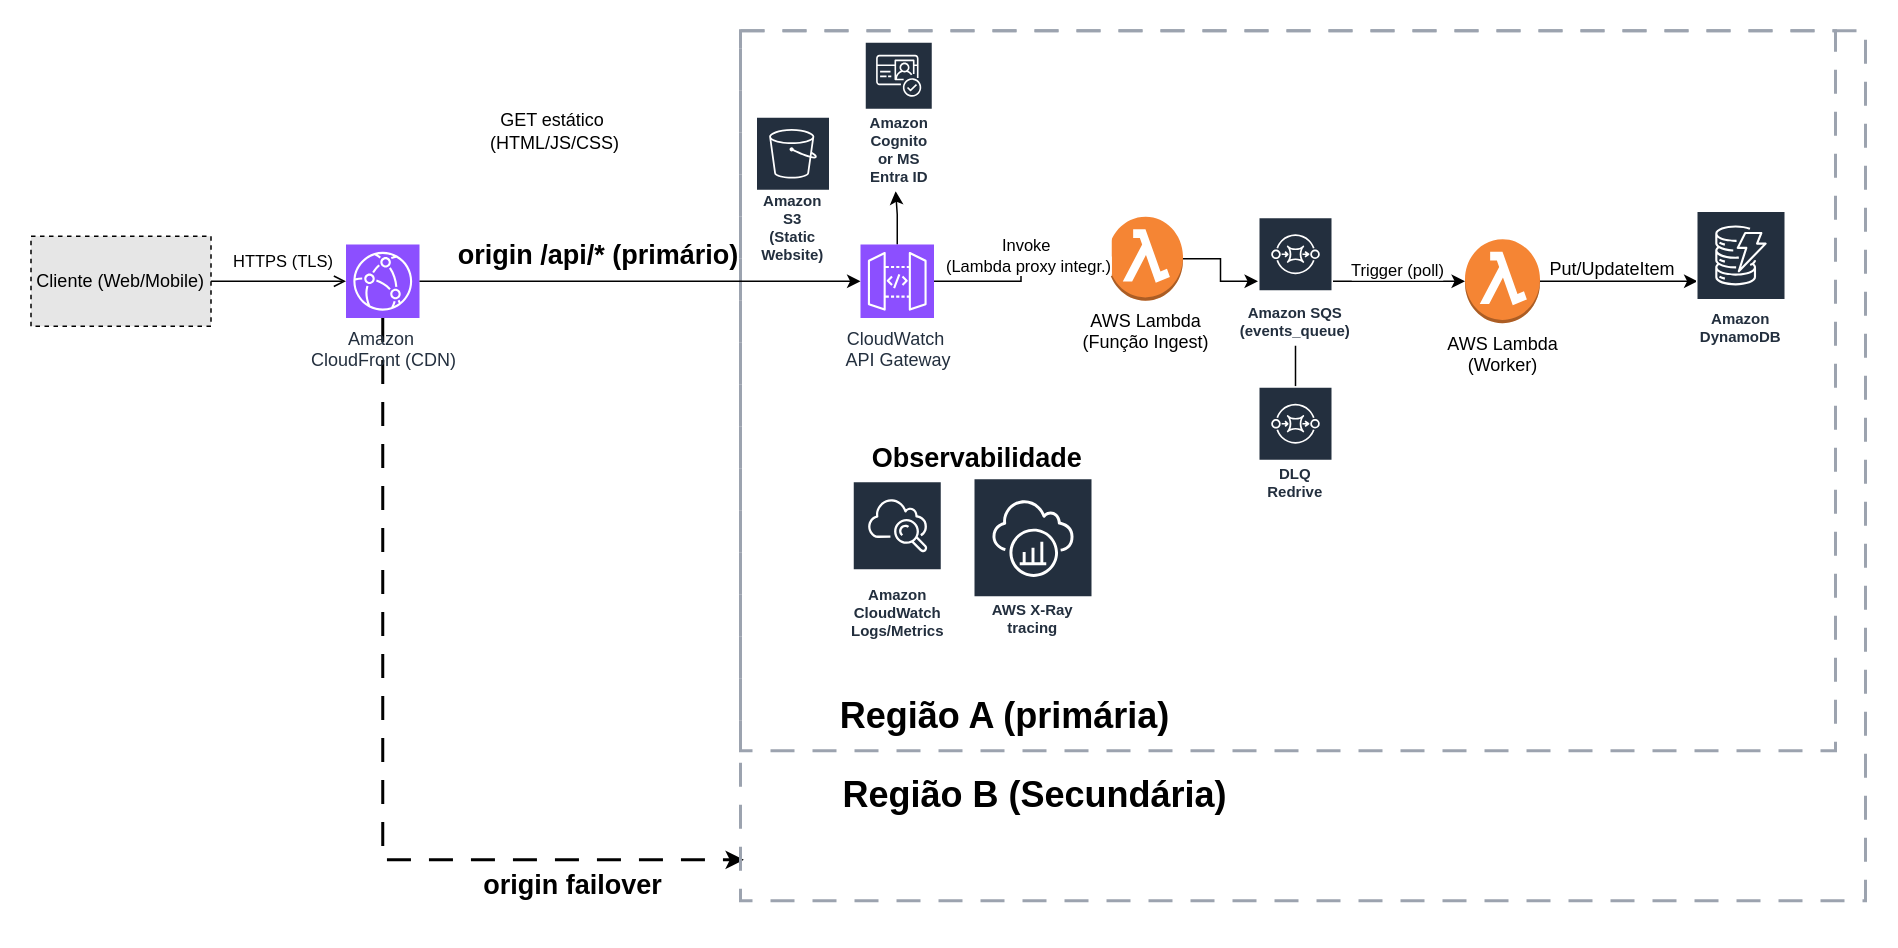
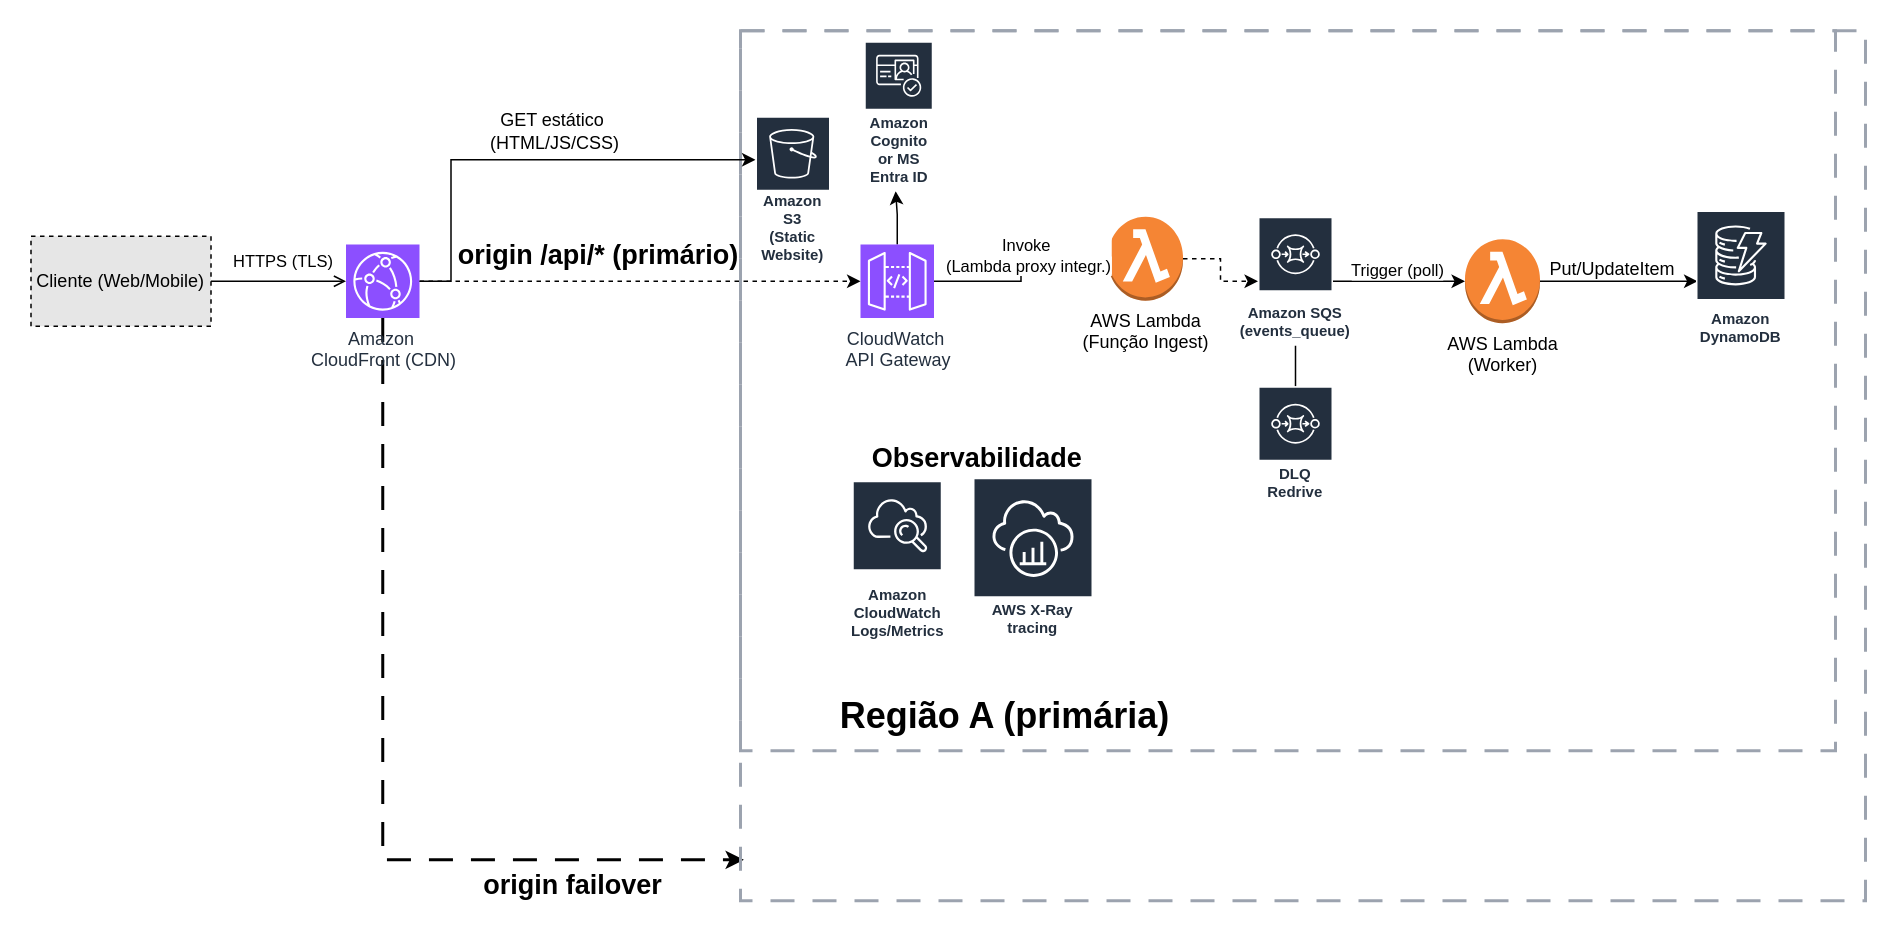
none -> (538, 160)
(1220, 266) -> (1220, 266)
(651, 281) -> (651, 281)
(1034, 796) -> none
